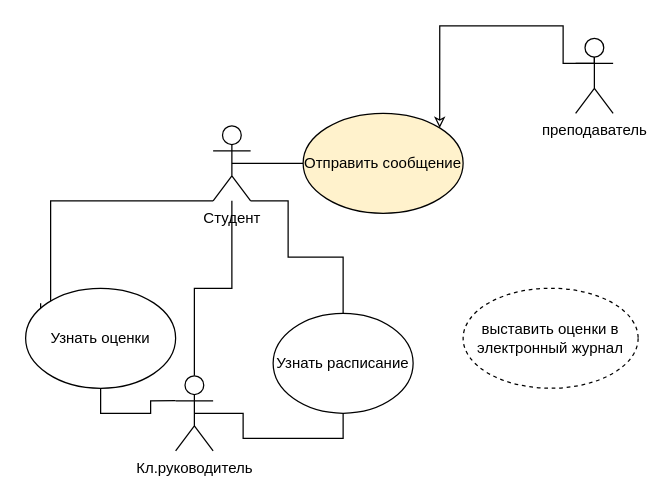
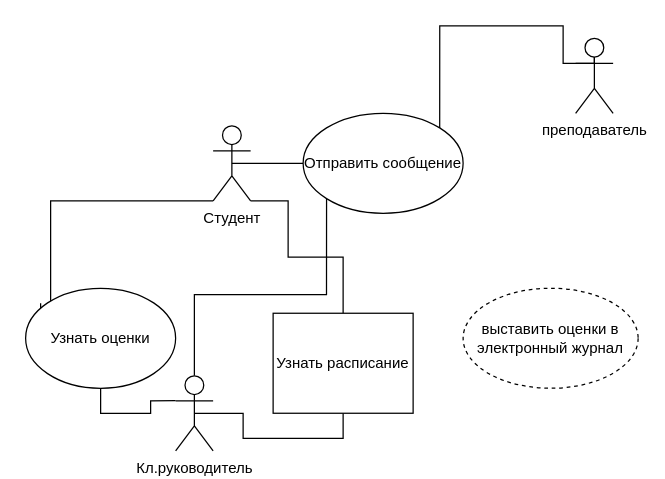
(440, 118) -> (440, 121)
(383, 163) -> (383, 163)
(232, 267) -> (306, 294)
(343, 363) -> (343, 363)
